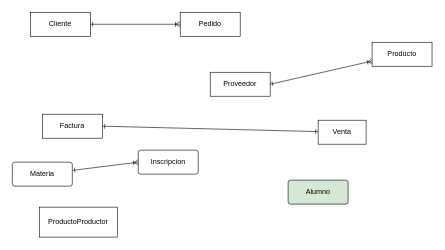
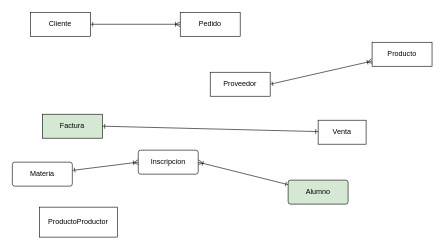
(72, 126) -> (72, 126)
none -> (243, 174)
